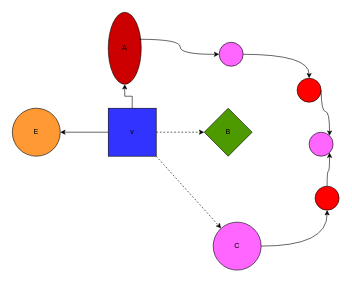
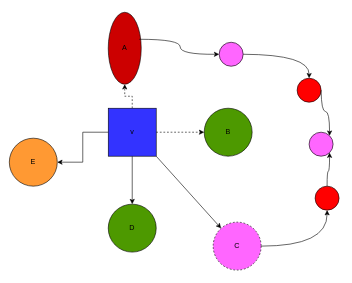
(131, 96) -> (131, 96)
(36, 132) -> (33, 162)
(228, 132) -> (228, 132)
(187, 191) -> (187, 191)
none -> (132, 198)
none -> (132, 228)
(237, 246) -> (237, 246)
